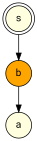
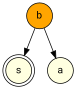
(19, 44) -> (31, 38)
